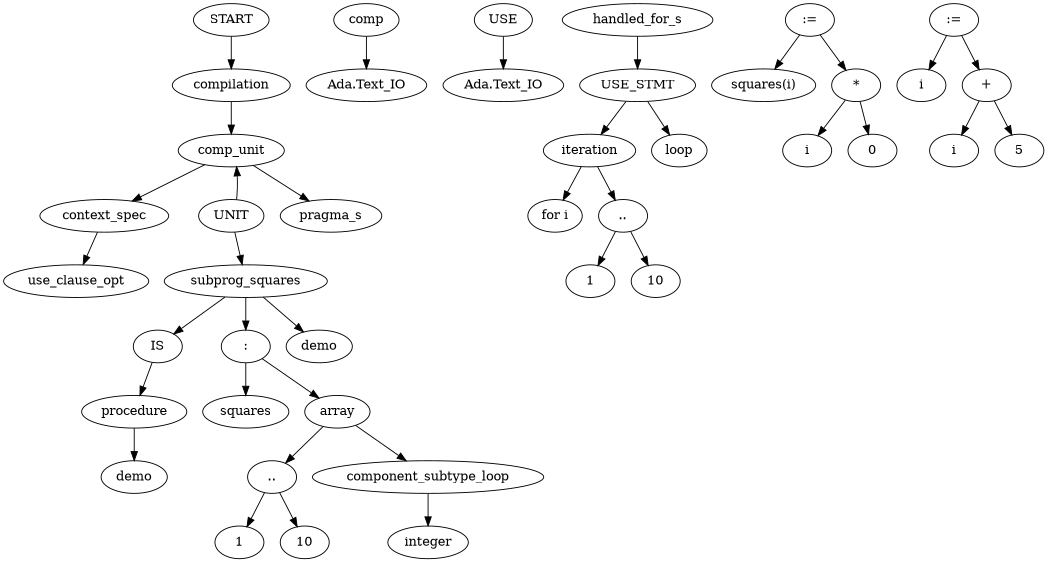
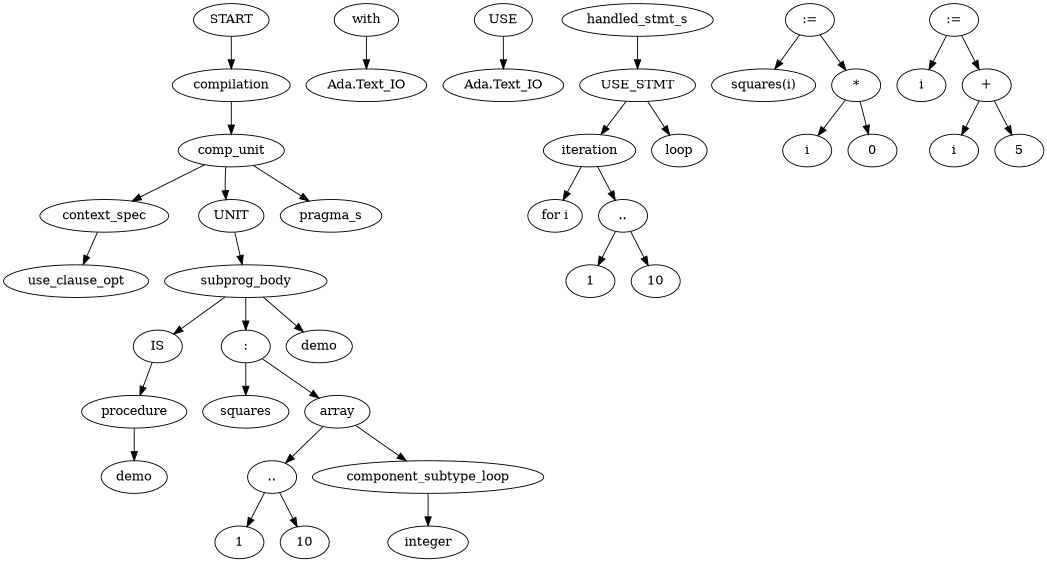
(366, 20) -> (366, 20)
(638, 20) -> (638, 20)
(237, 188) -> (225, 179)
(246, 281) -> (246, 281)
